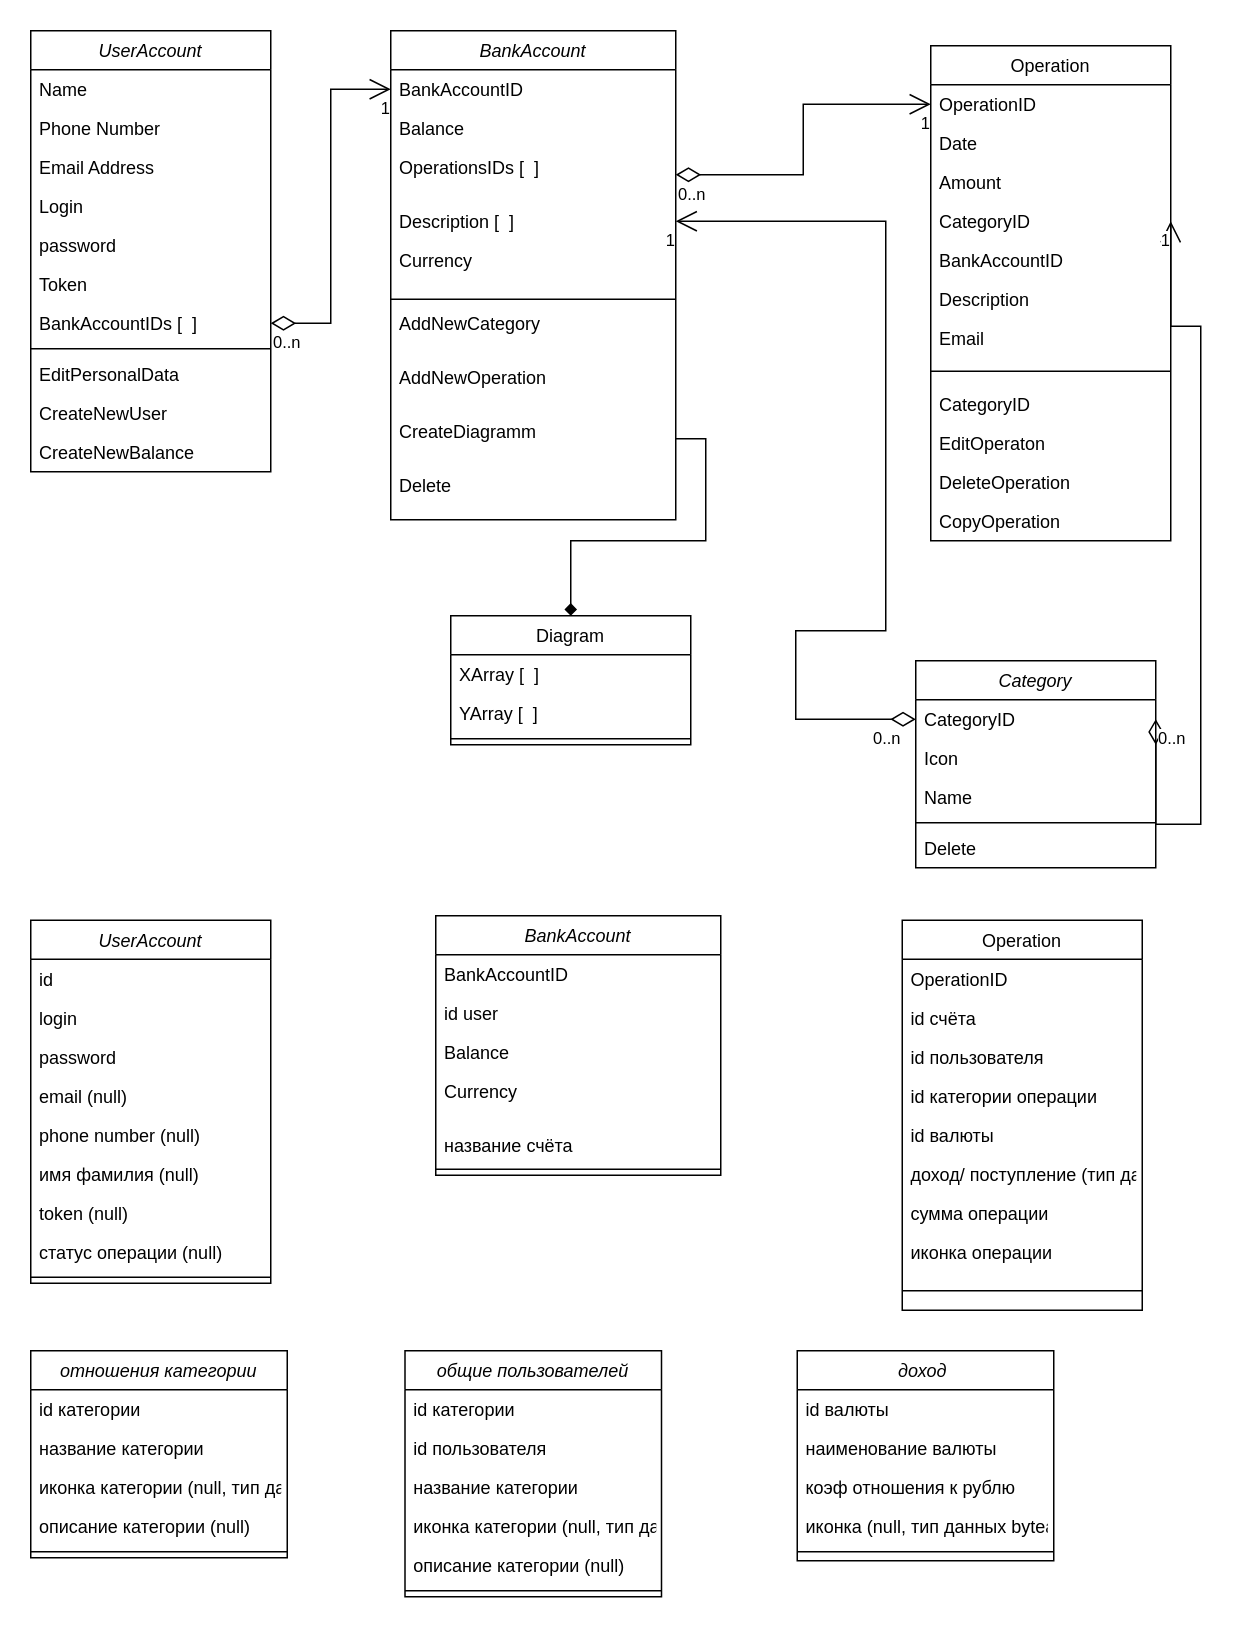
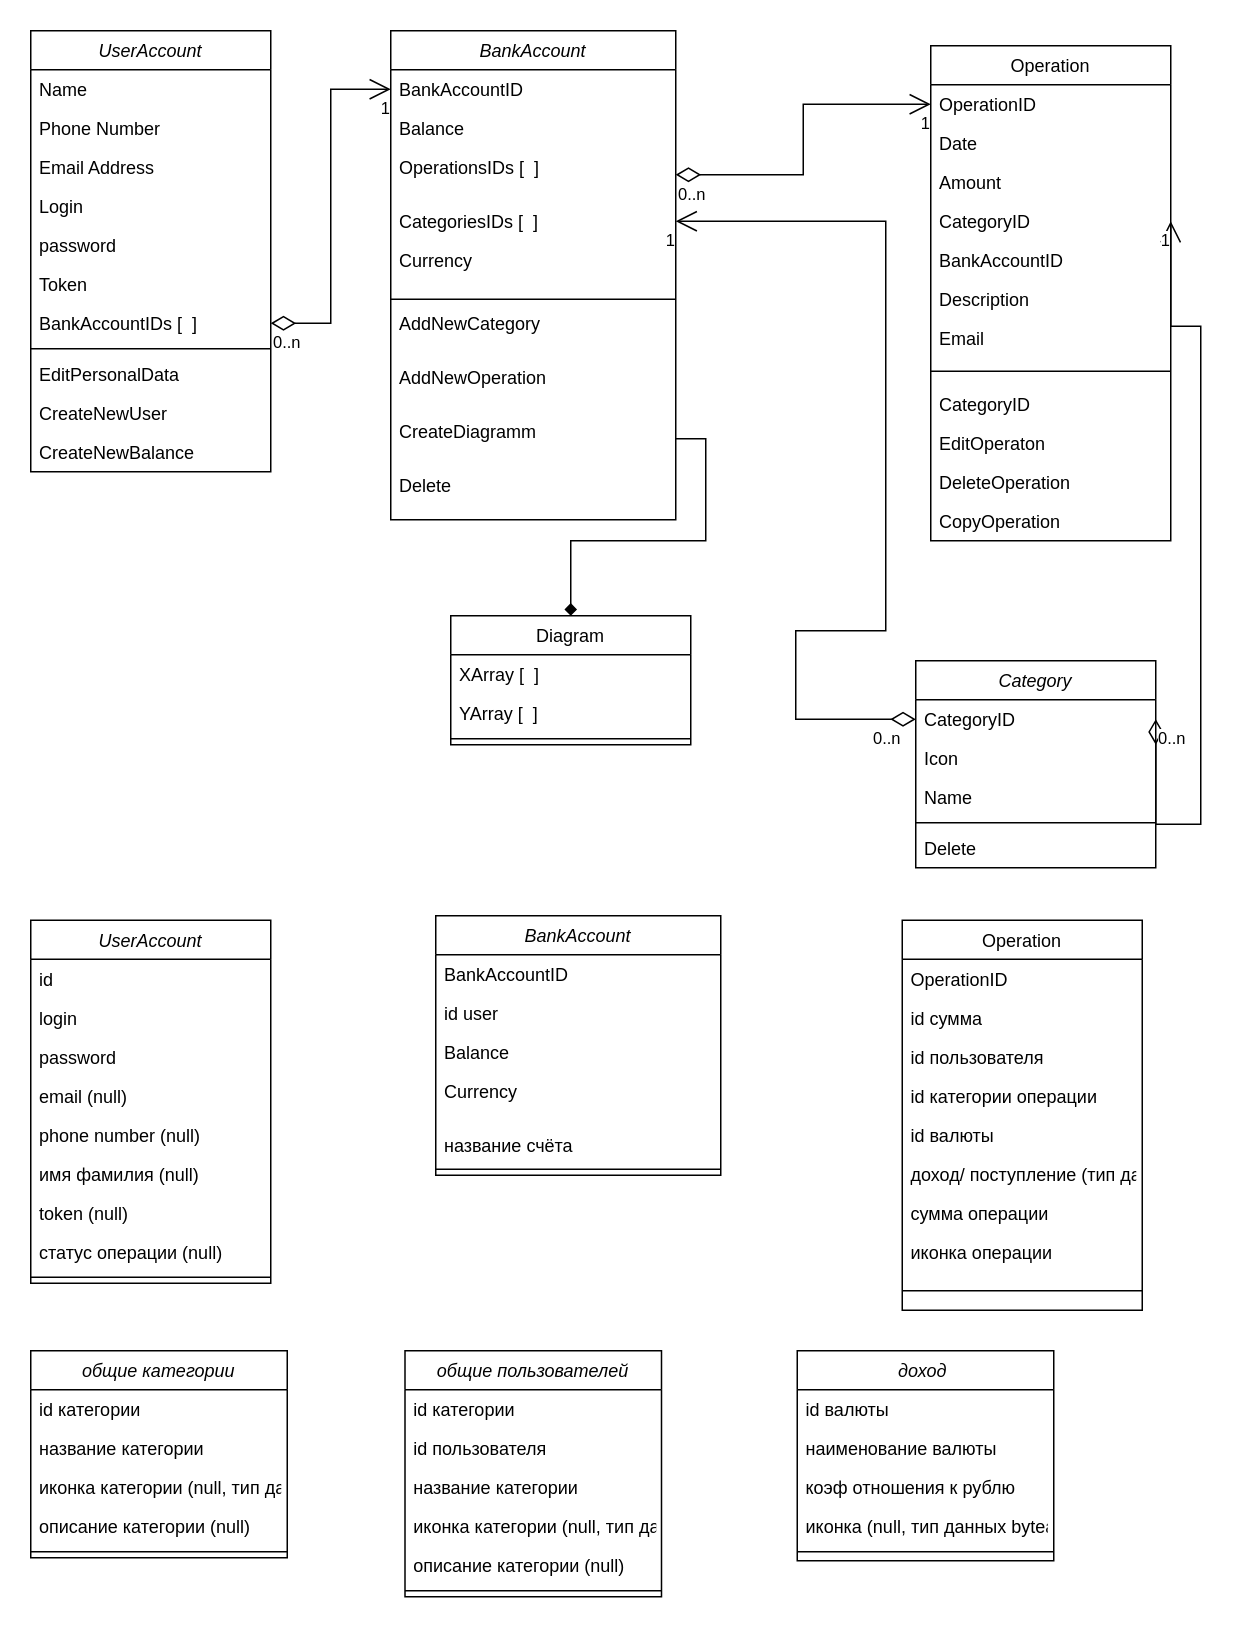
(470, 222) -> (483, 222)
(946, 1019) -> (946, 1019)
(158, 1371) -> (158, 1371)
